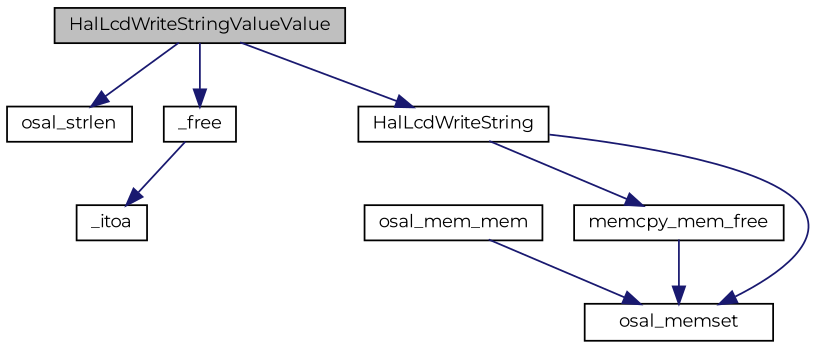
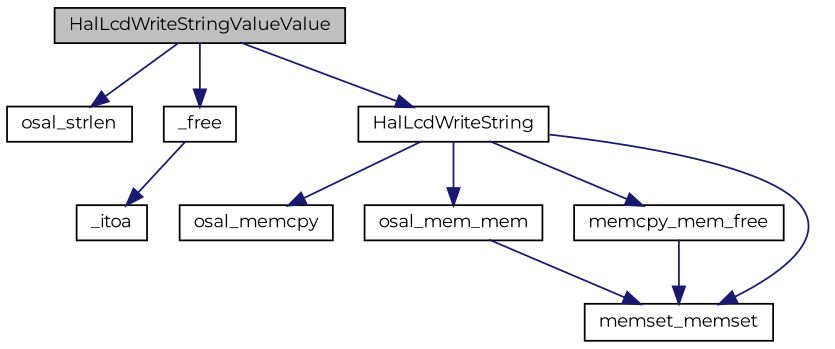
none -> (453, 165)
none -> (256, 223)
(679, 322) -> (679, 322)
